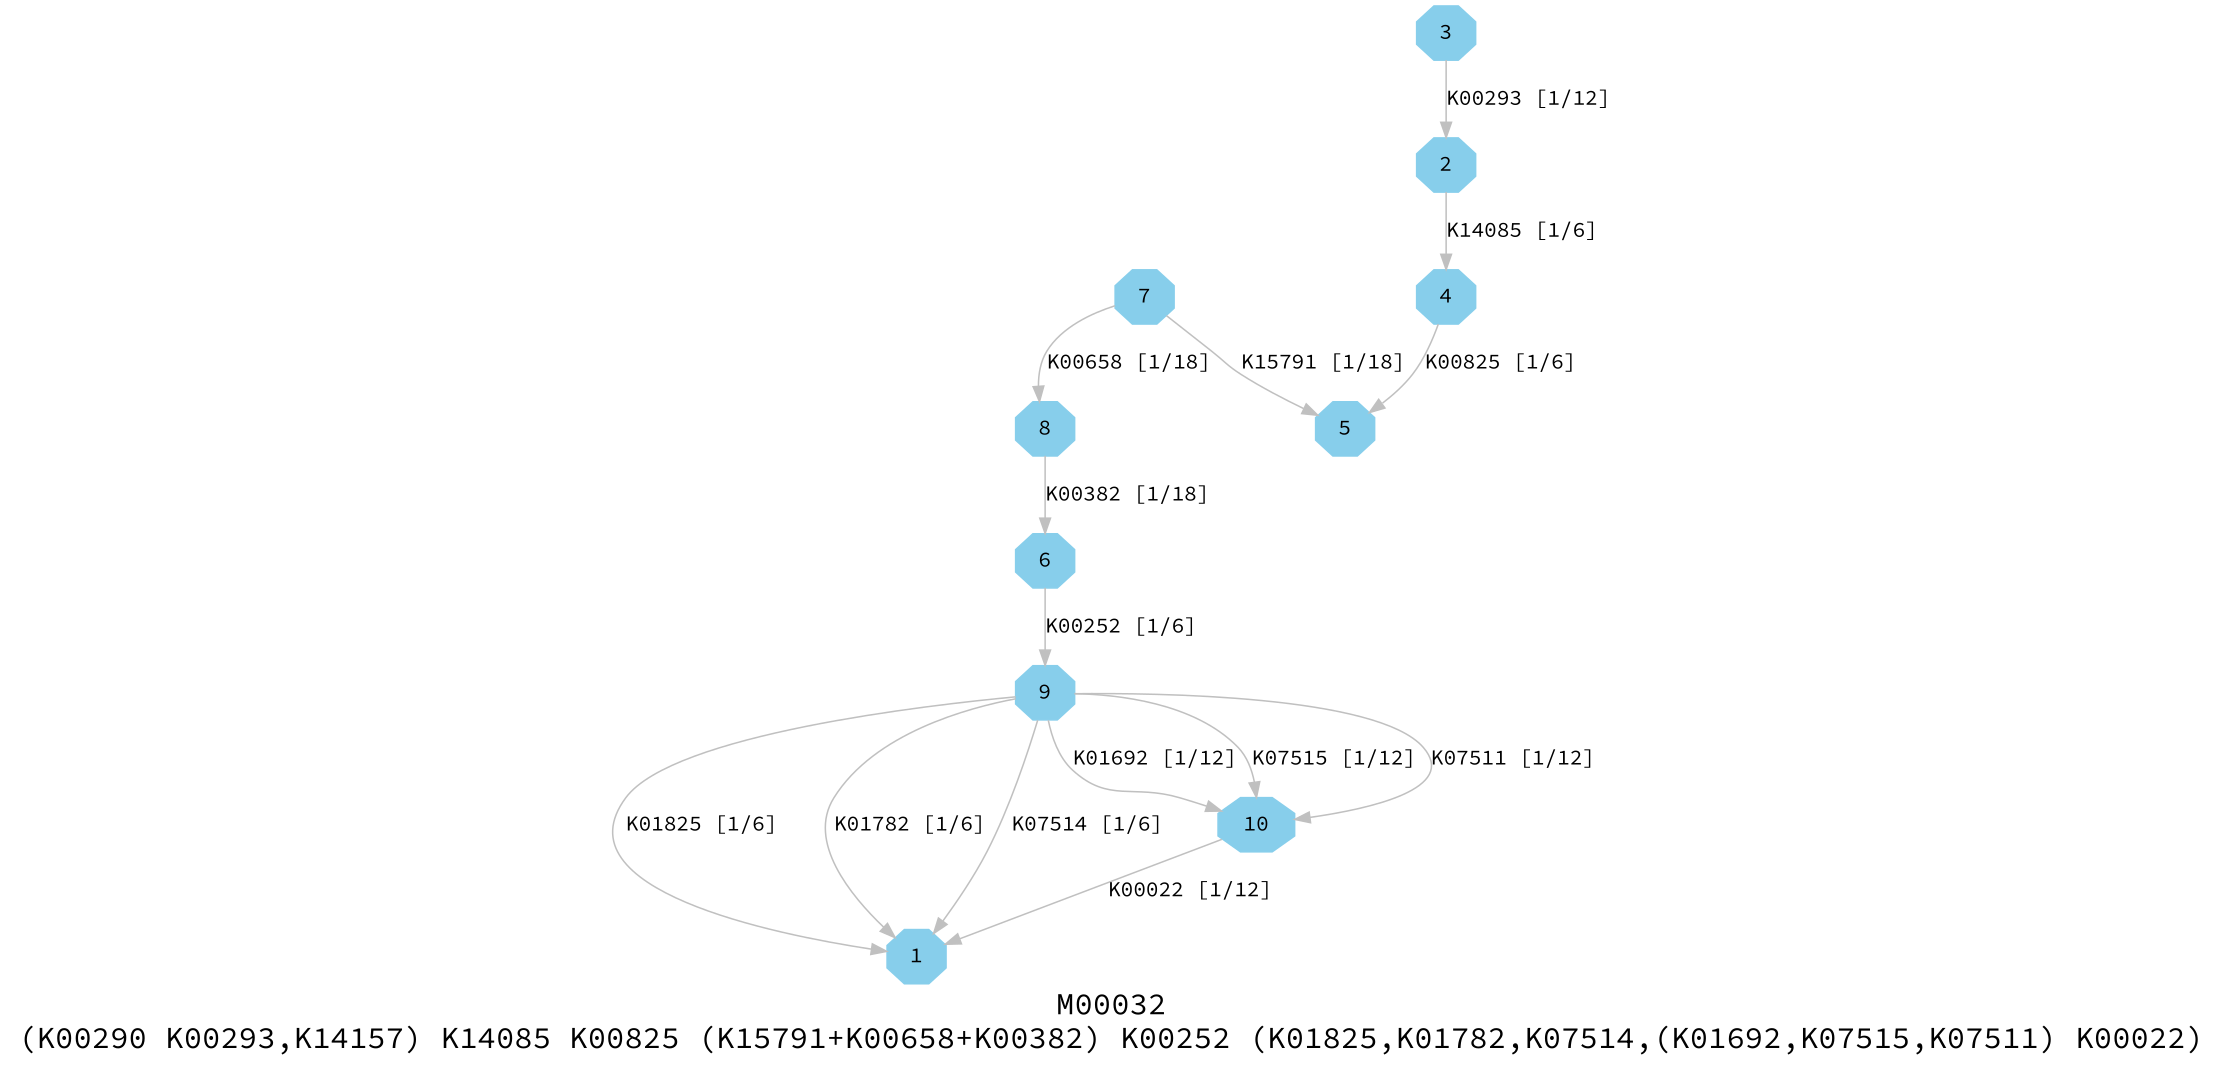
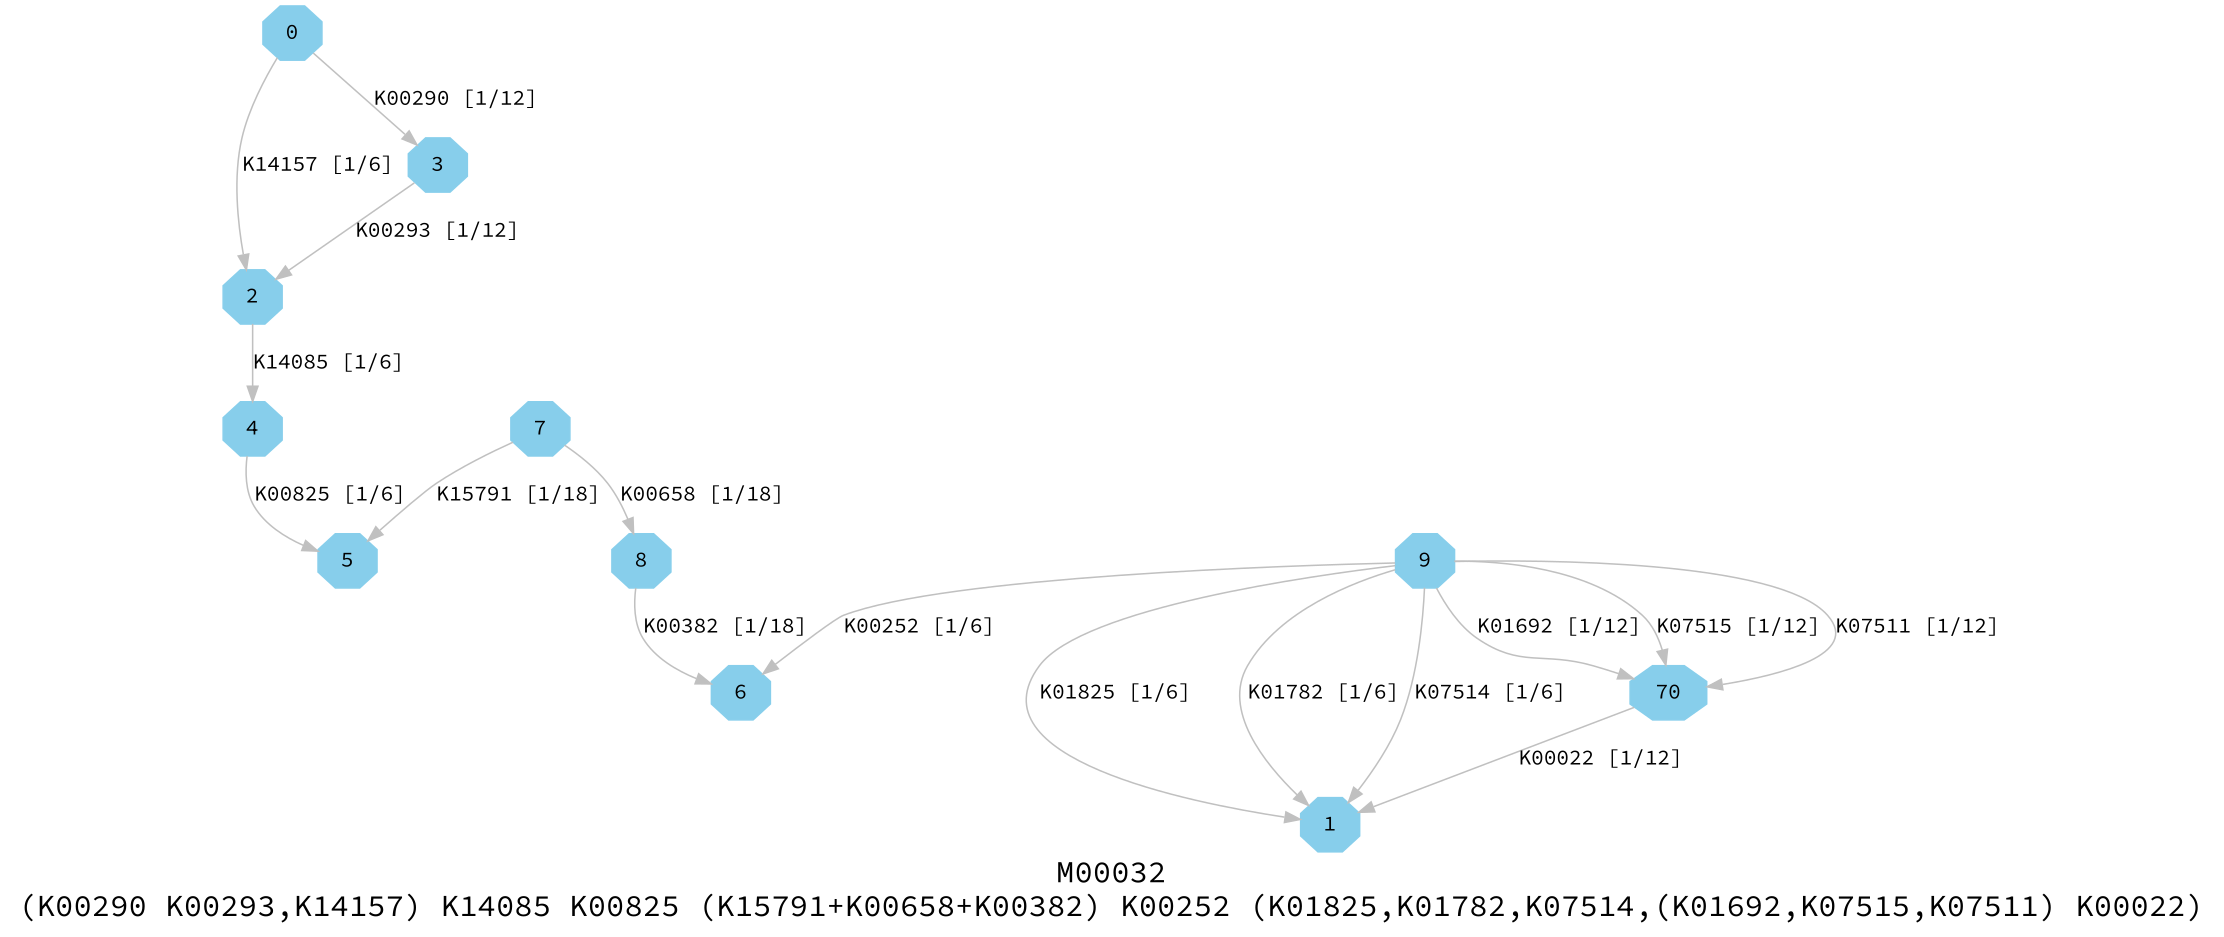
none -> (292, 33)
(1045, 619) -> (1076, 579)
(1256, 825) -> (1668, 693)
